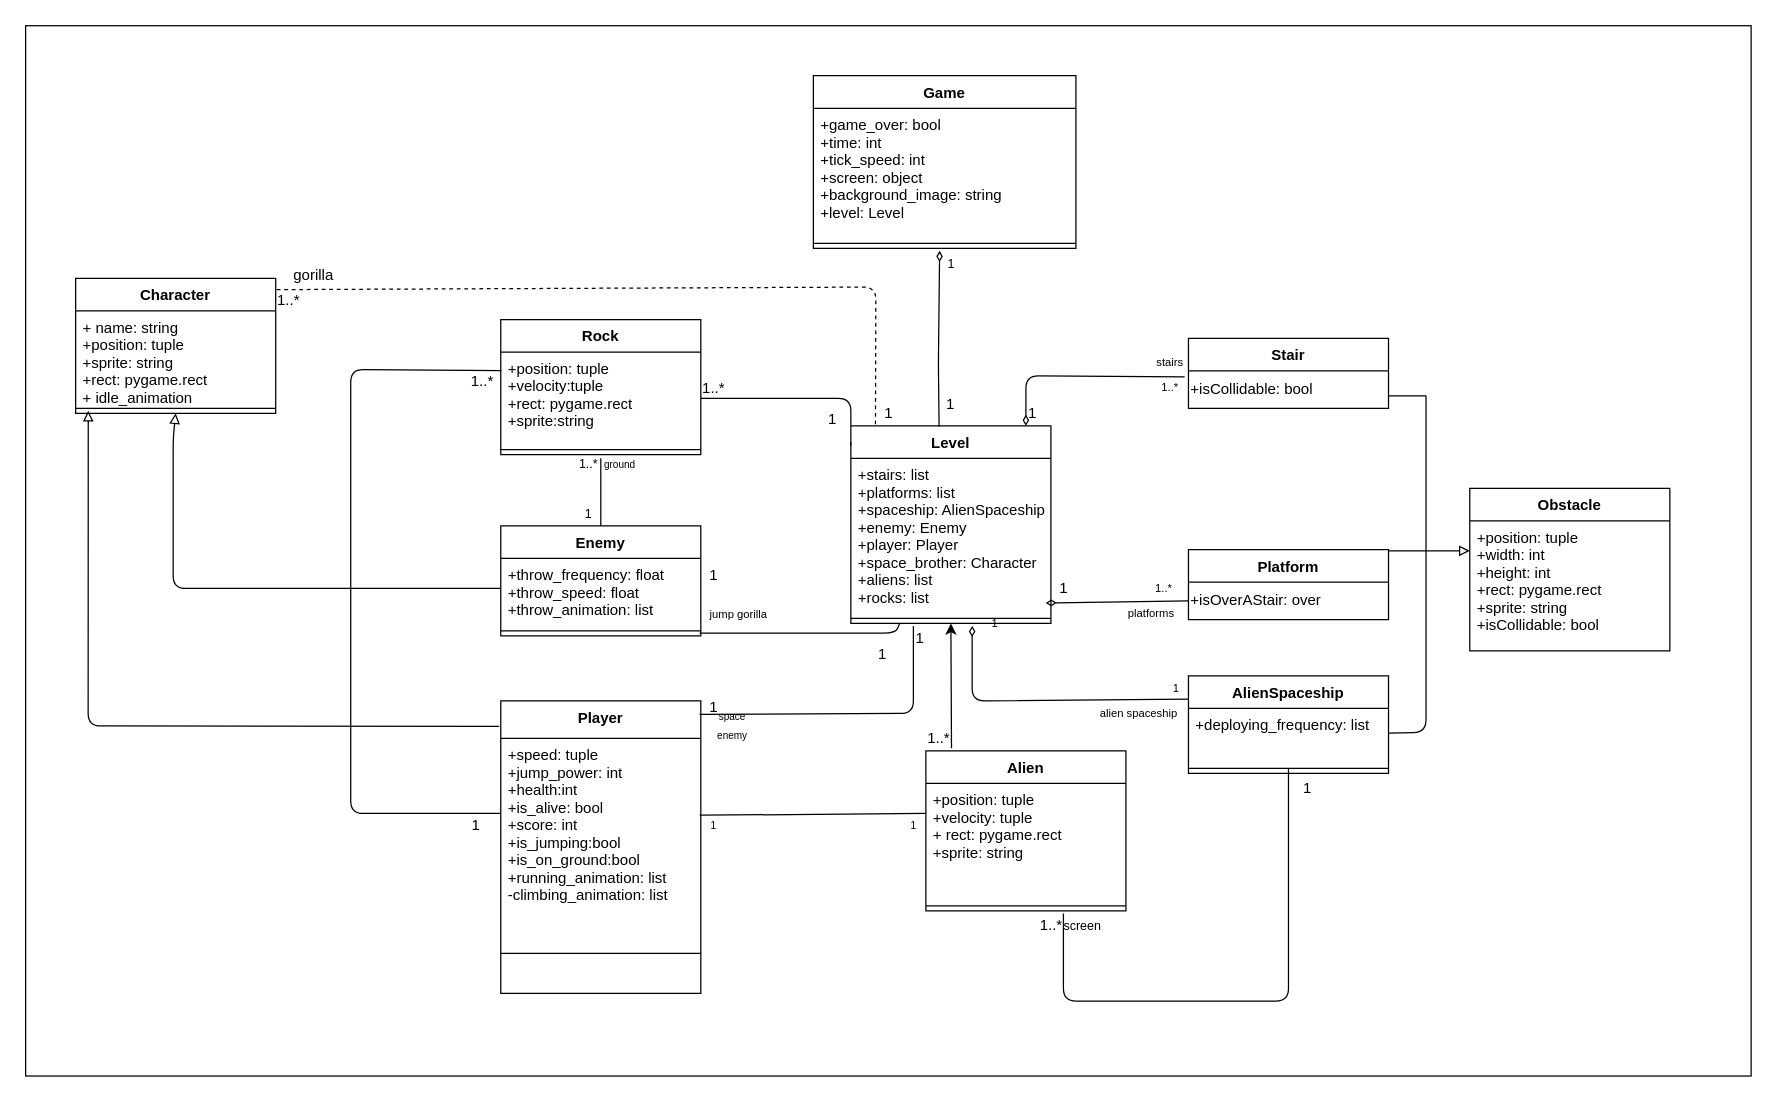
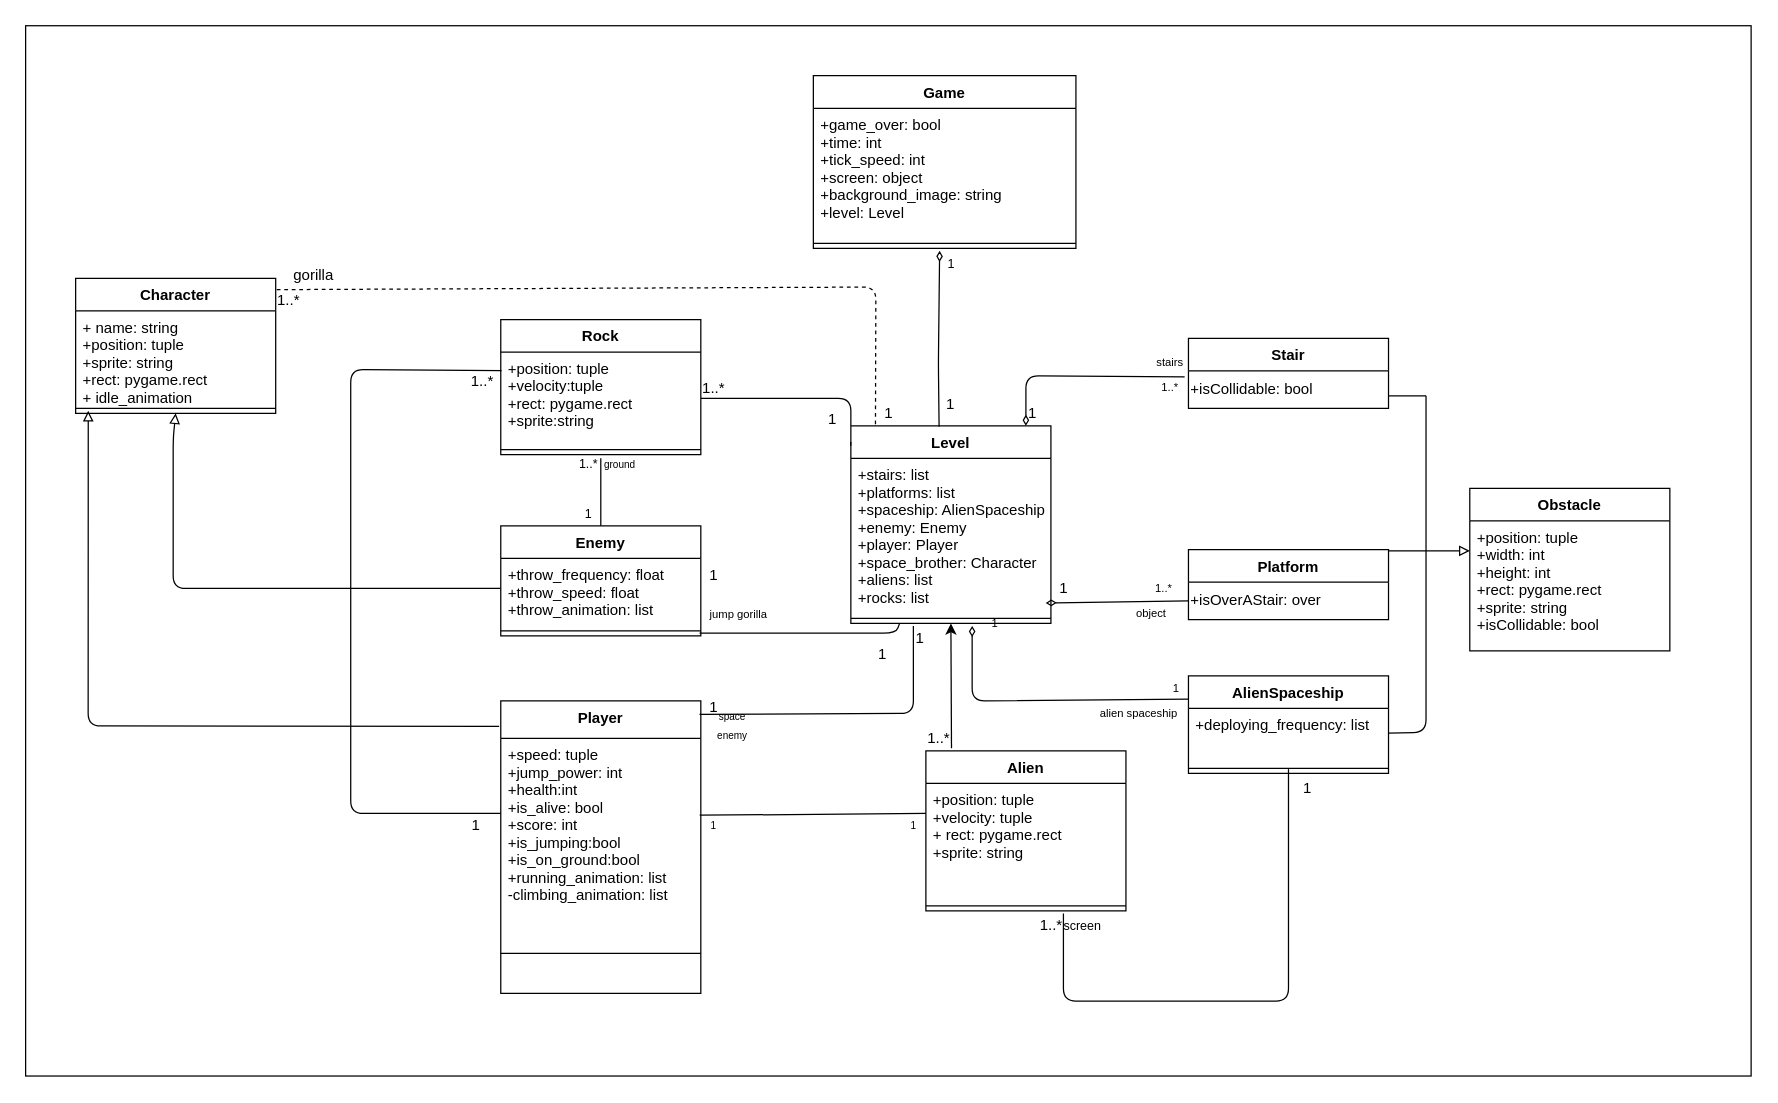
(1151, 613) -> (1151, 613)
